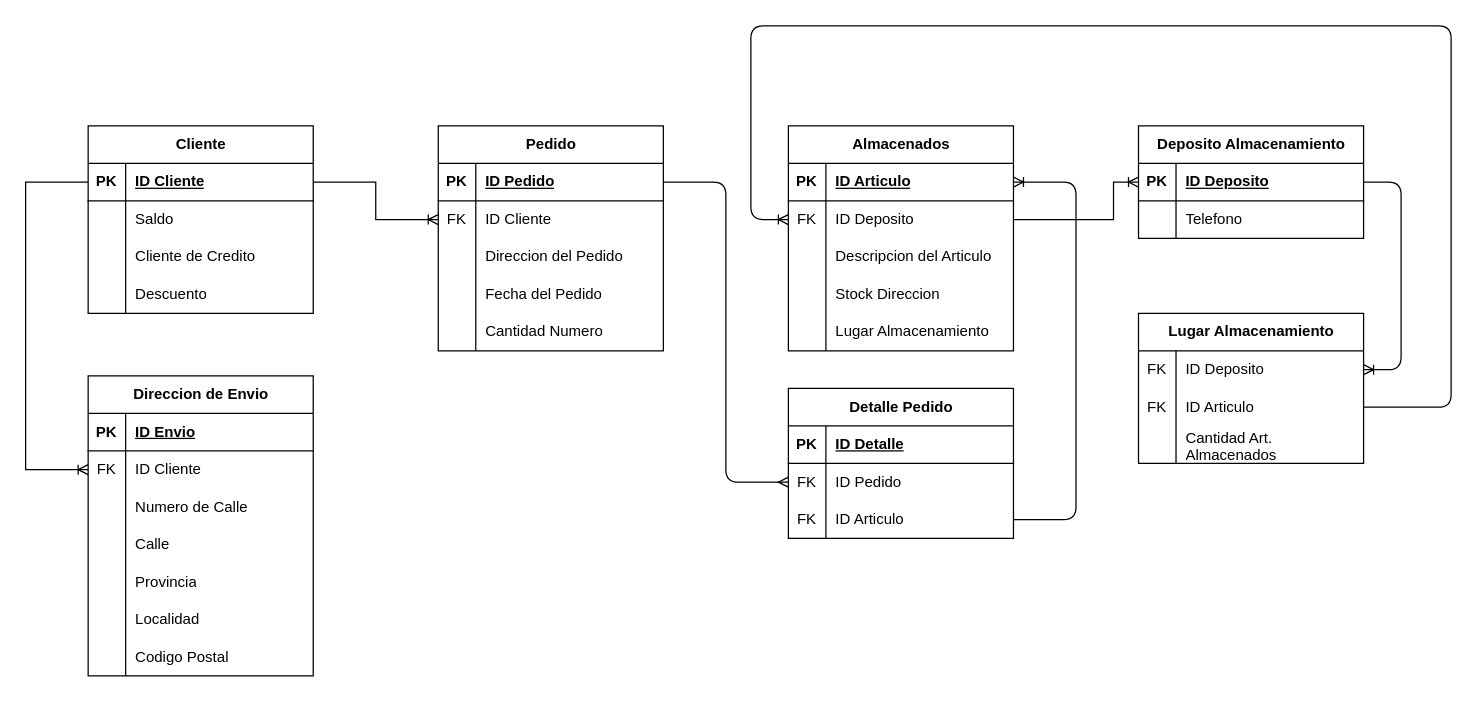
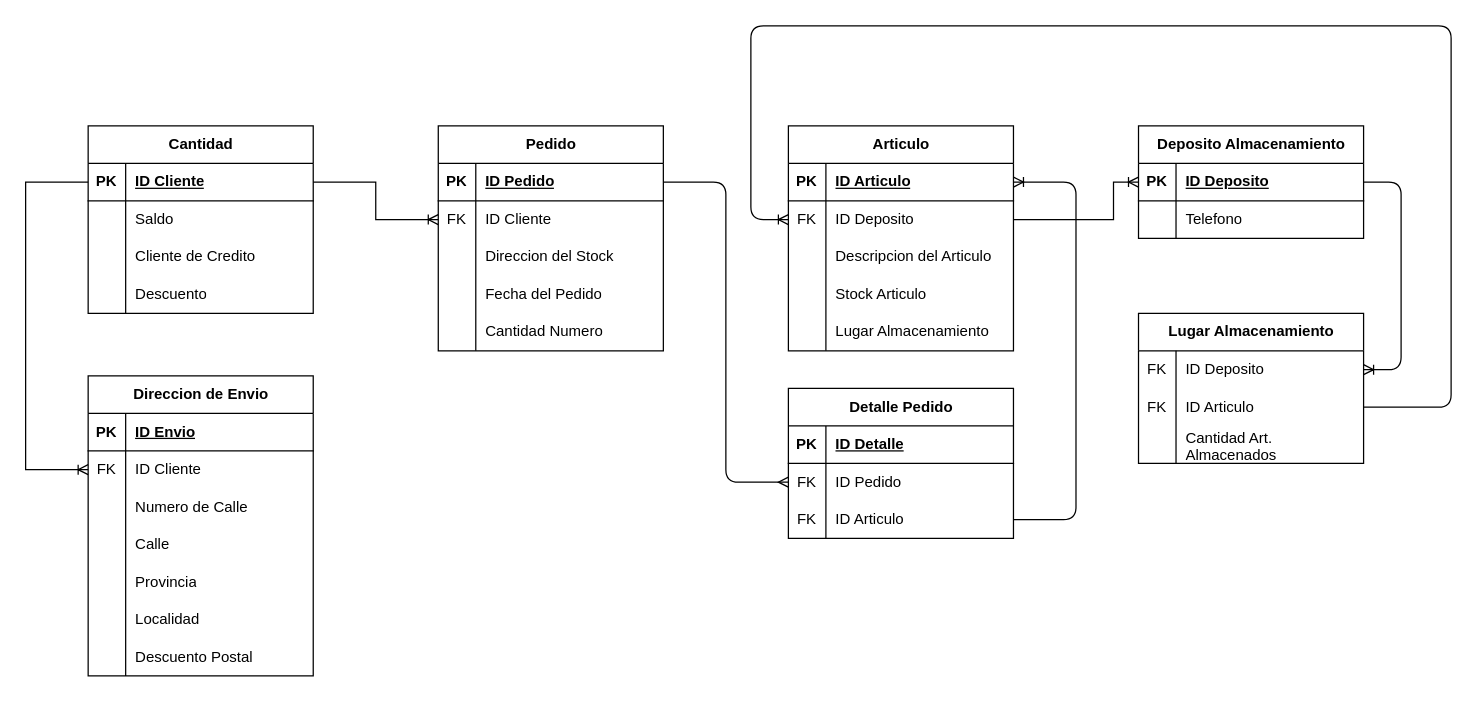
(201, 144) -> (201, 144)
(901, 144) -> (901, 144)
(558, 257) -> (556, 257)
(893, 294) -> (889, 294)
(184, 657) -> (199, 657)
